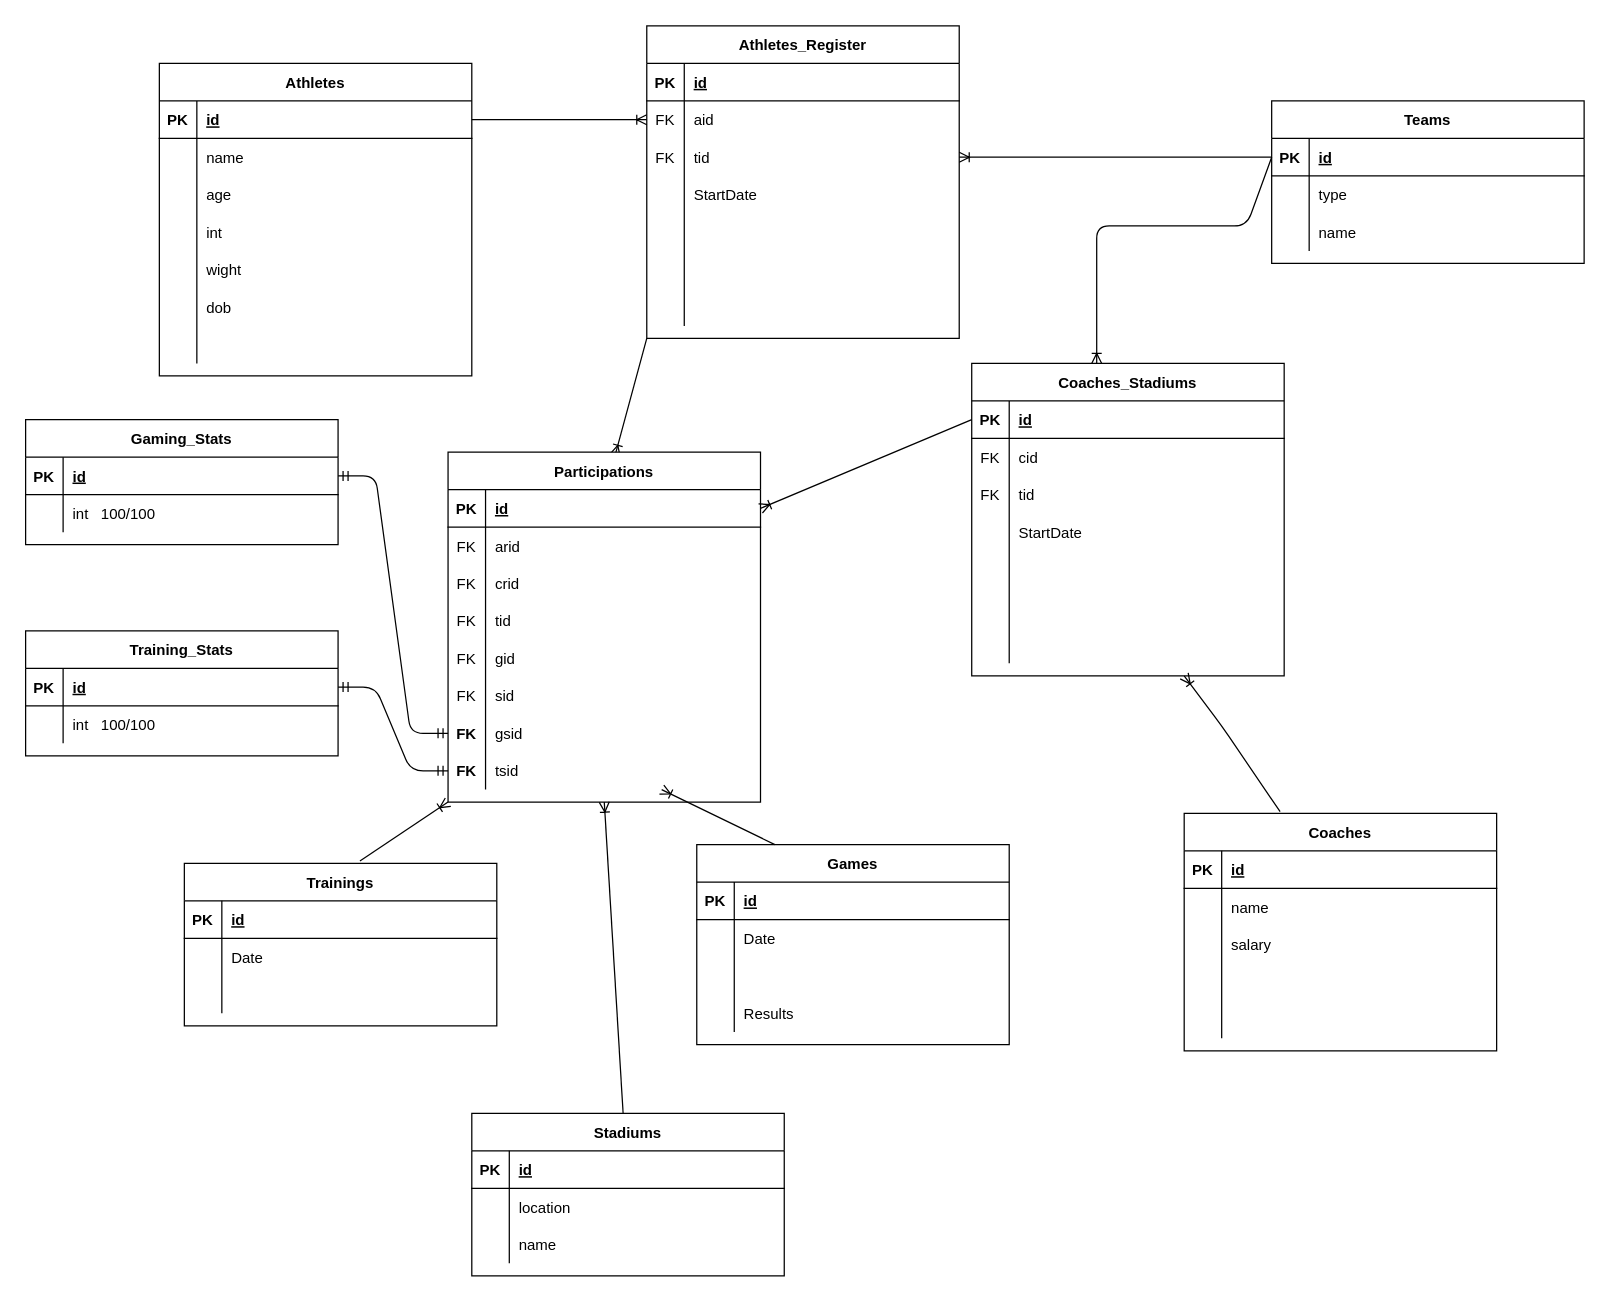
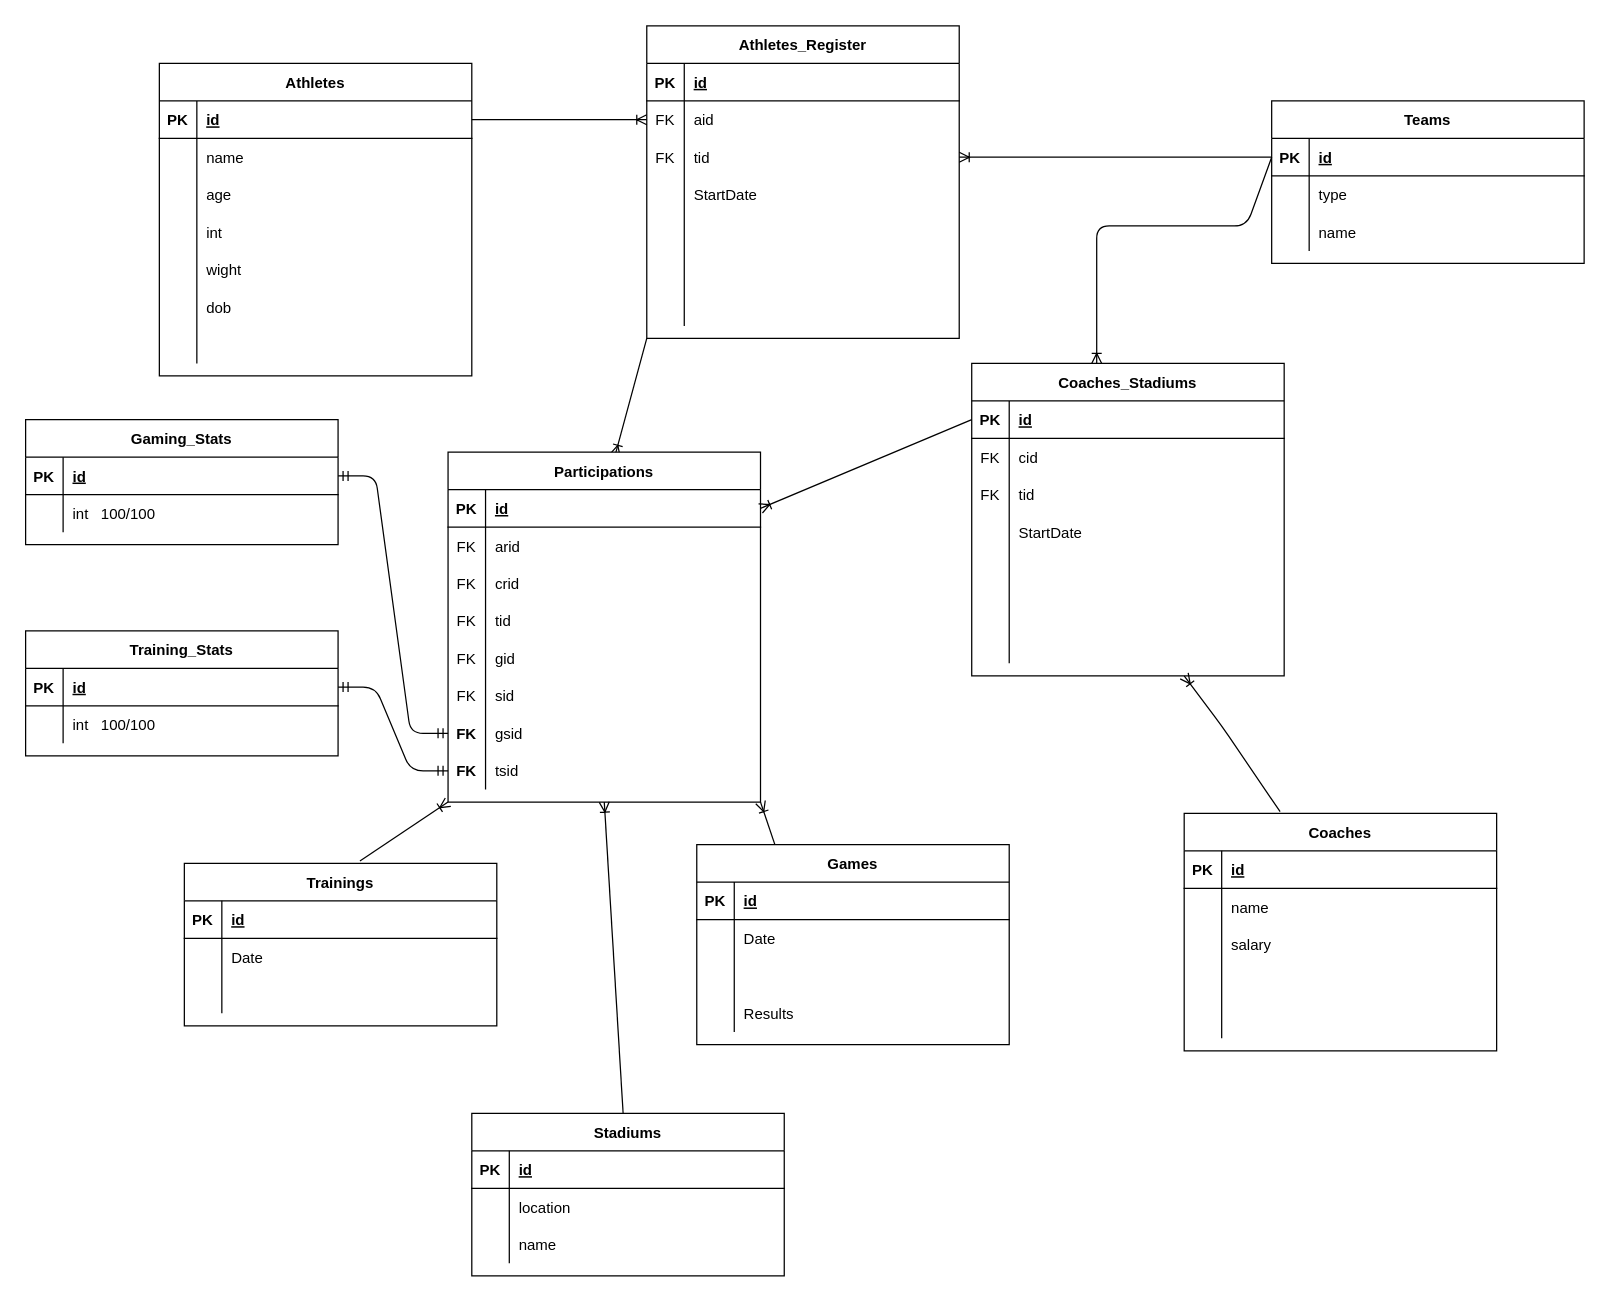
(733, 824) -> (768, 823)
